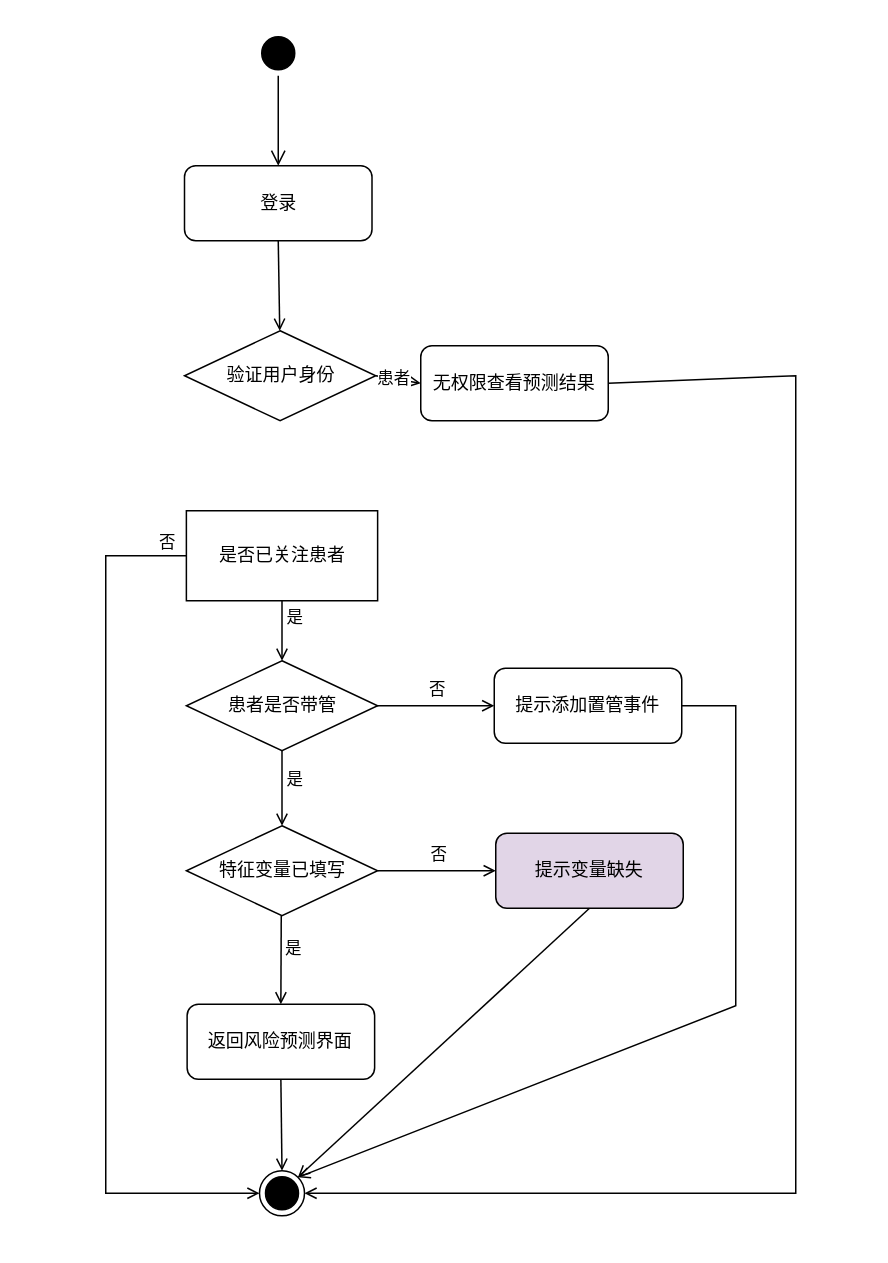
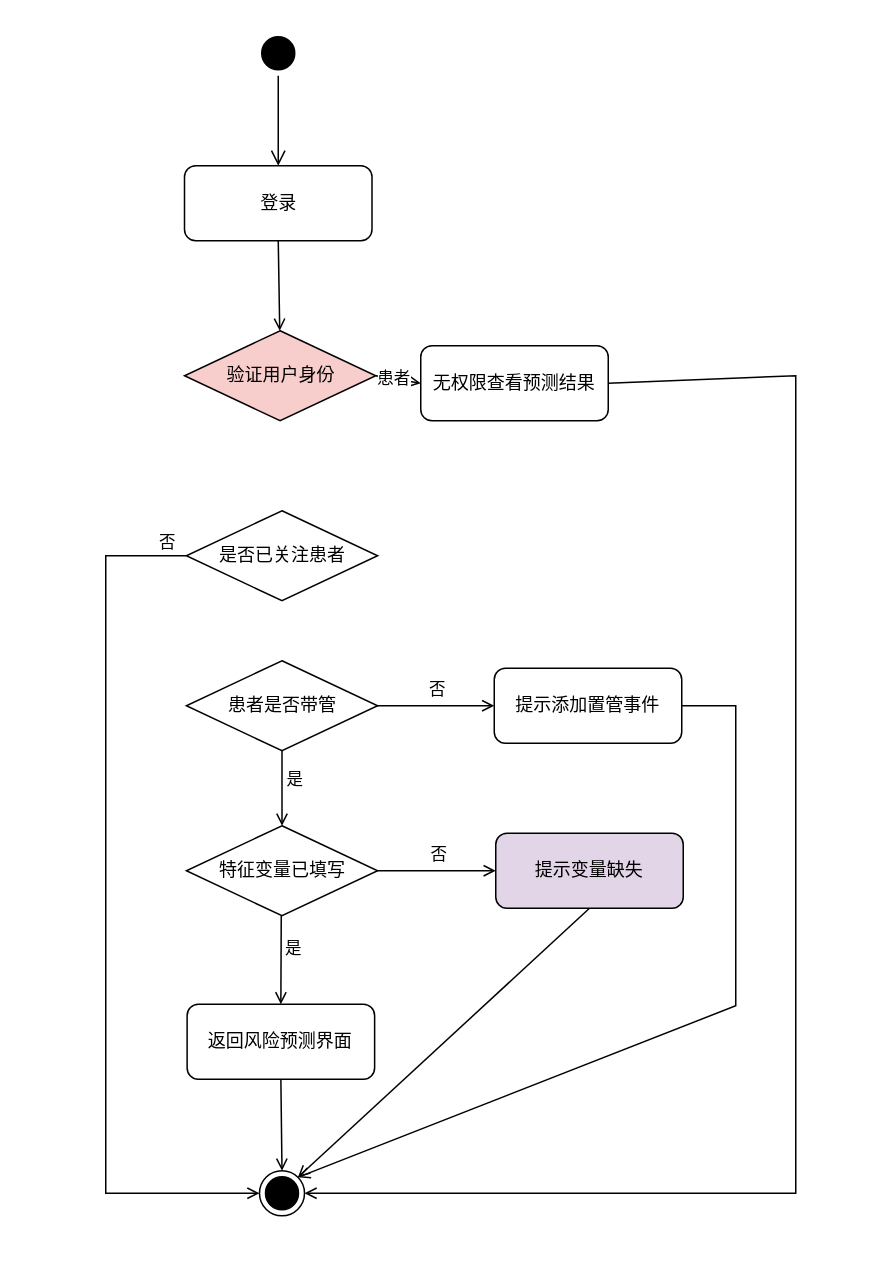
(280, 376) -> (280, 376)
(282, 556) -> (282, 556)
(282, 629) -> none
